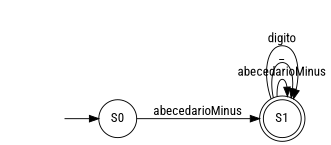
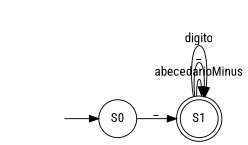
(198, 112) -> (157, 112)
